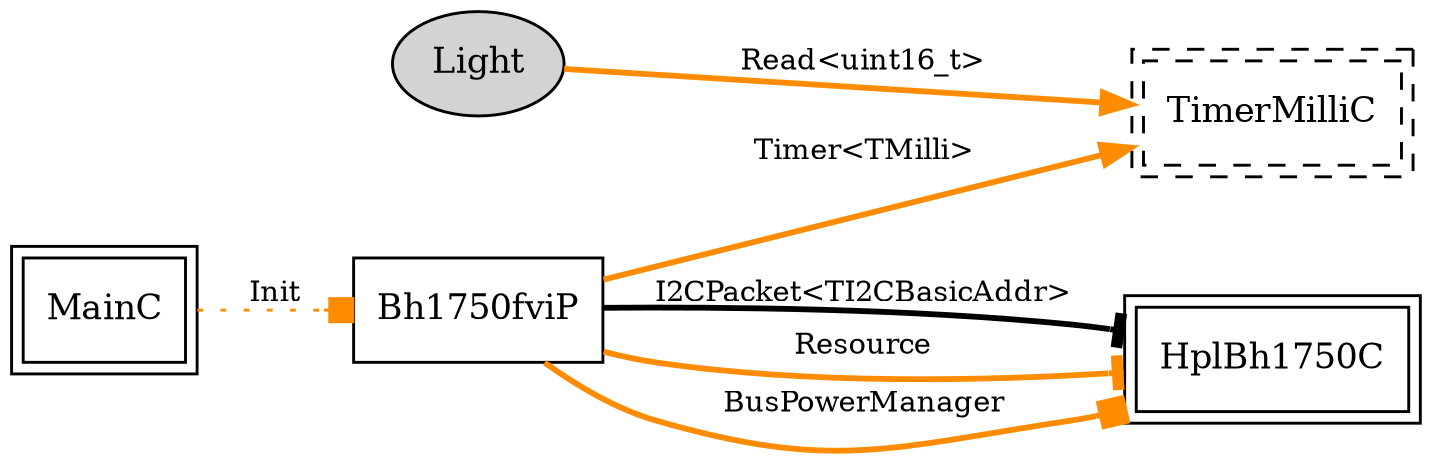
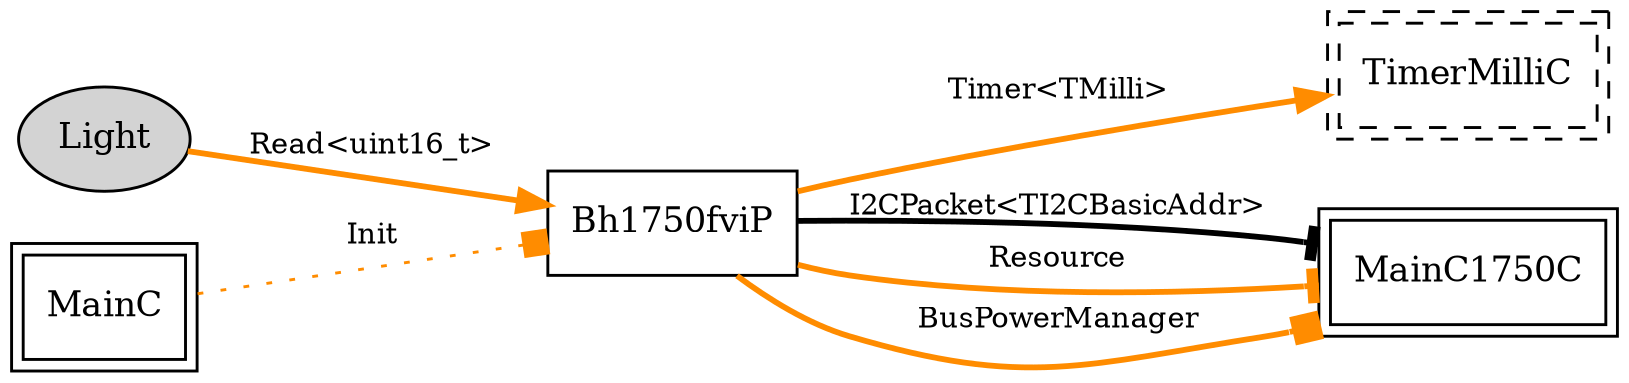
(833, 86) -> (353, 176)
(1272, 359) -> (1468, 272)
